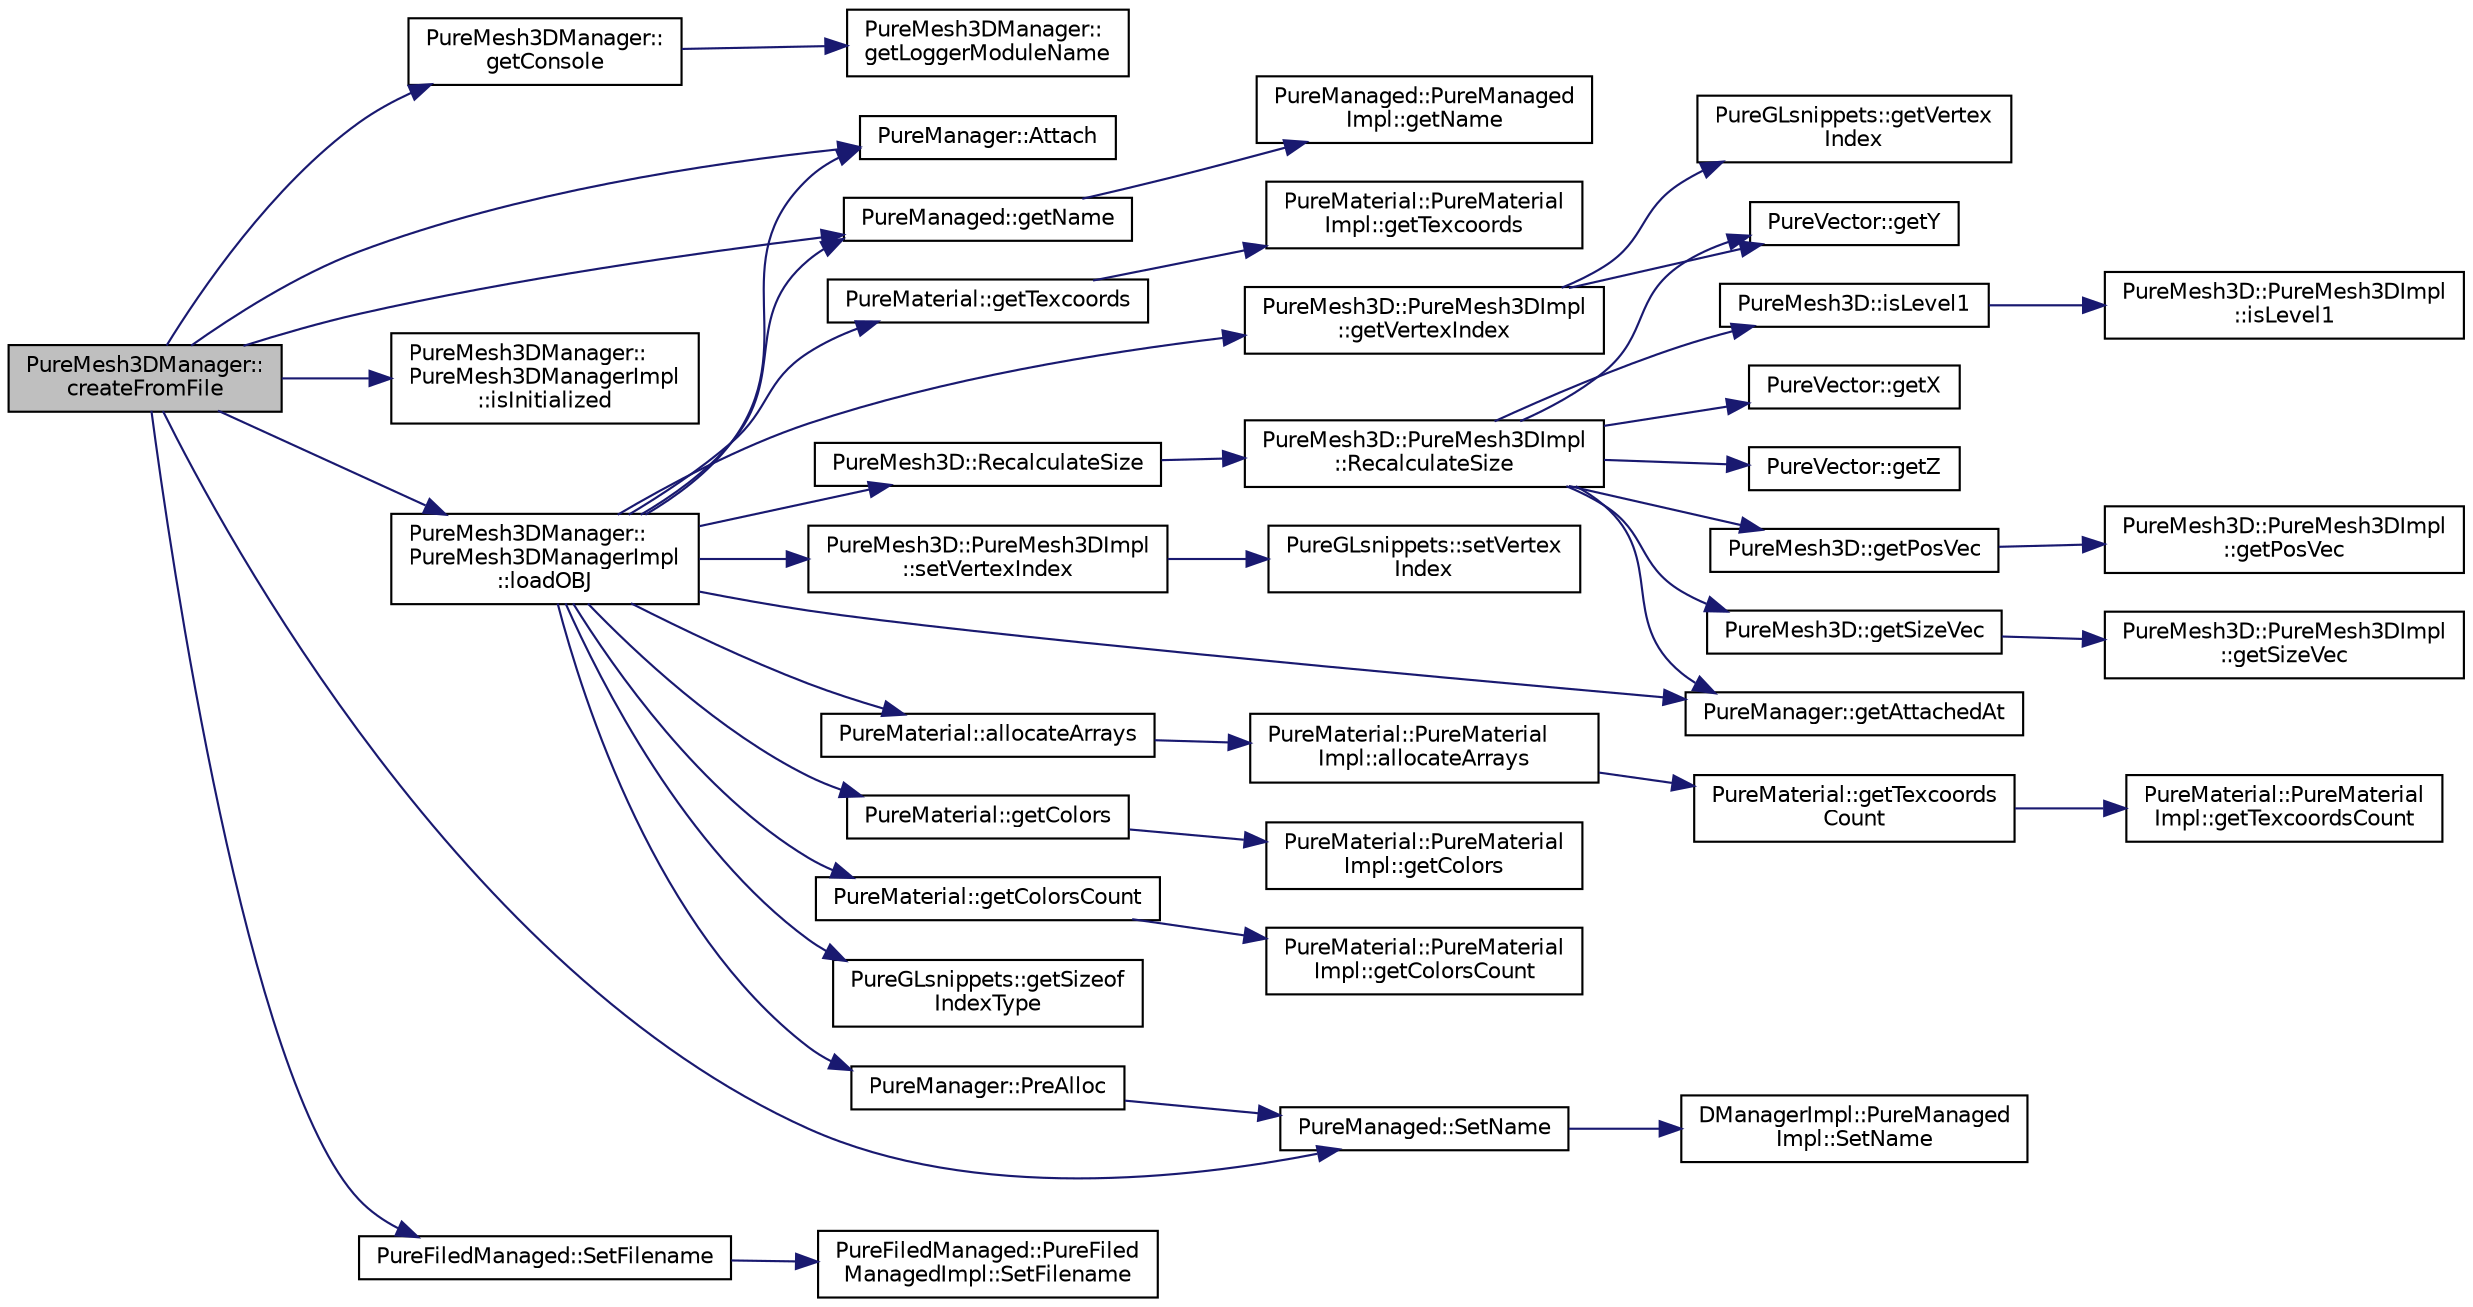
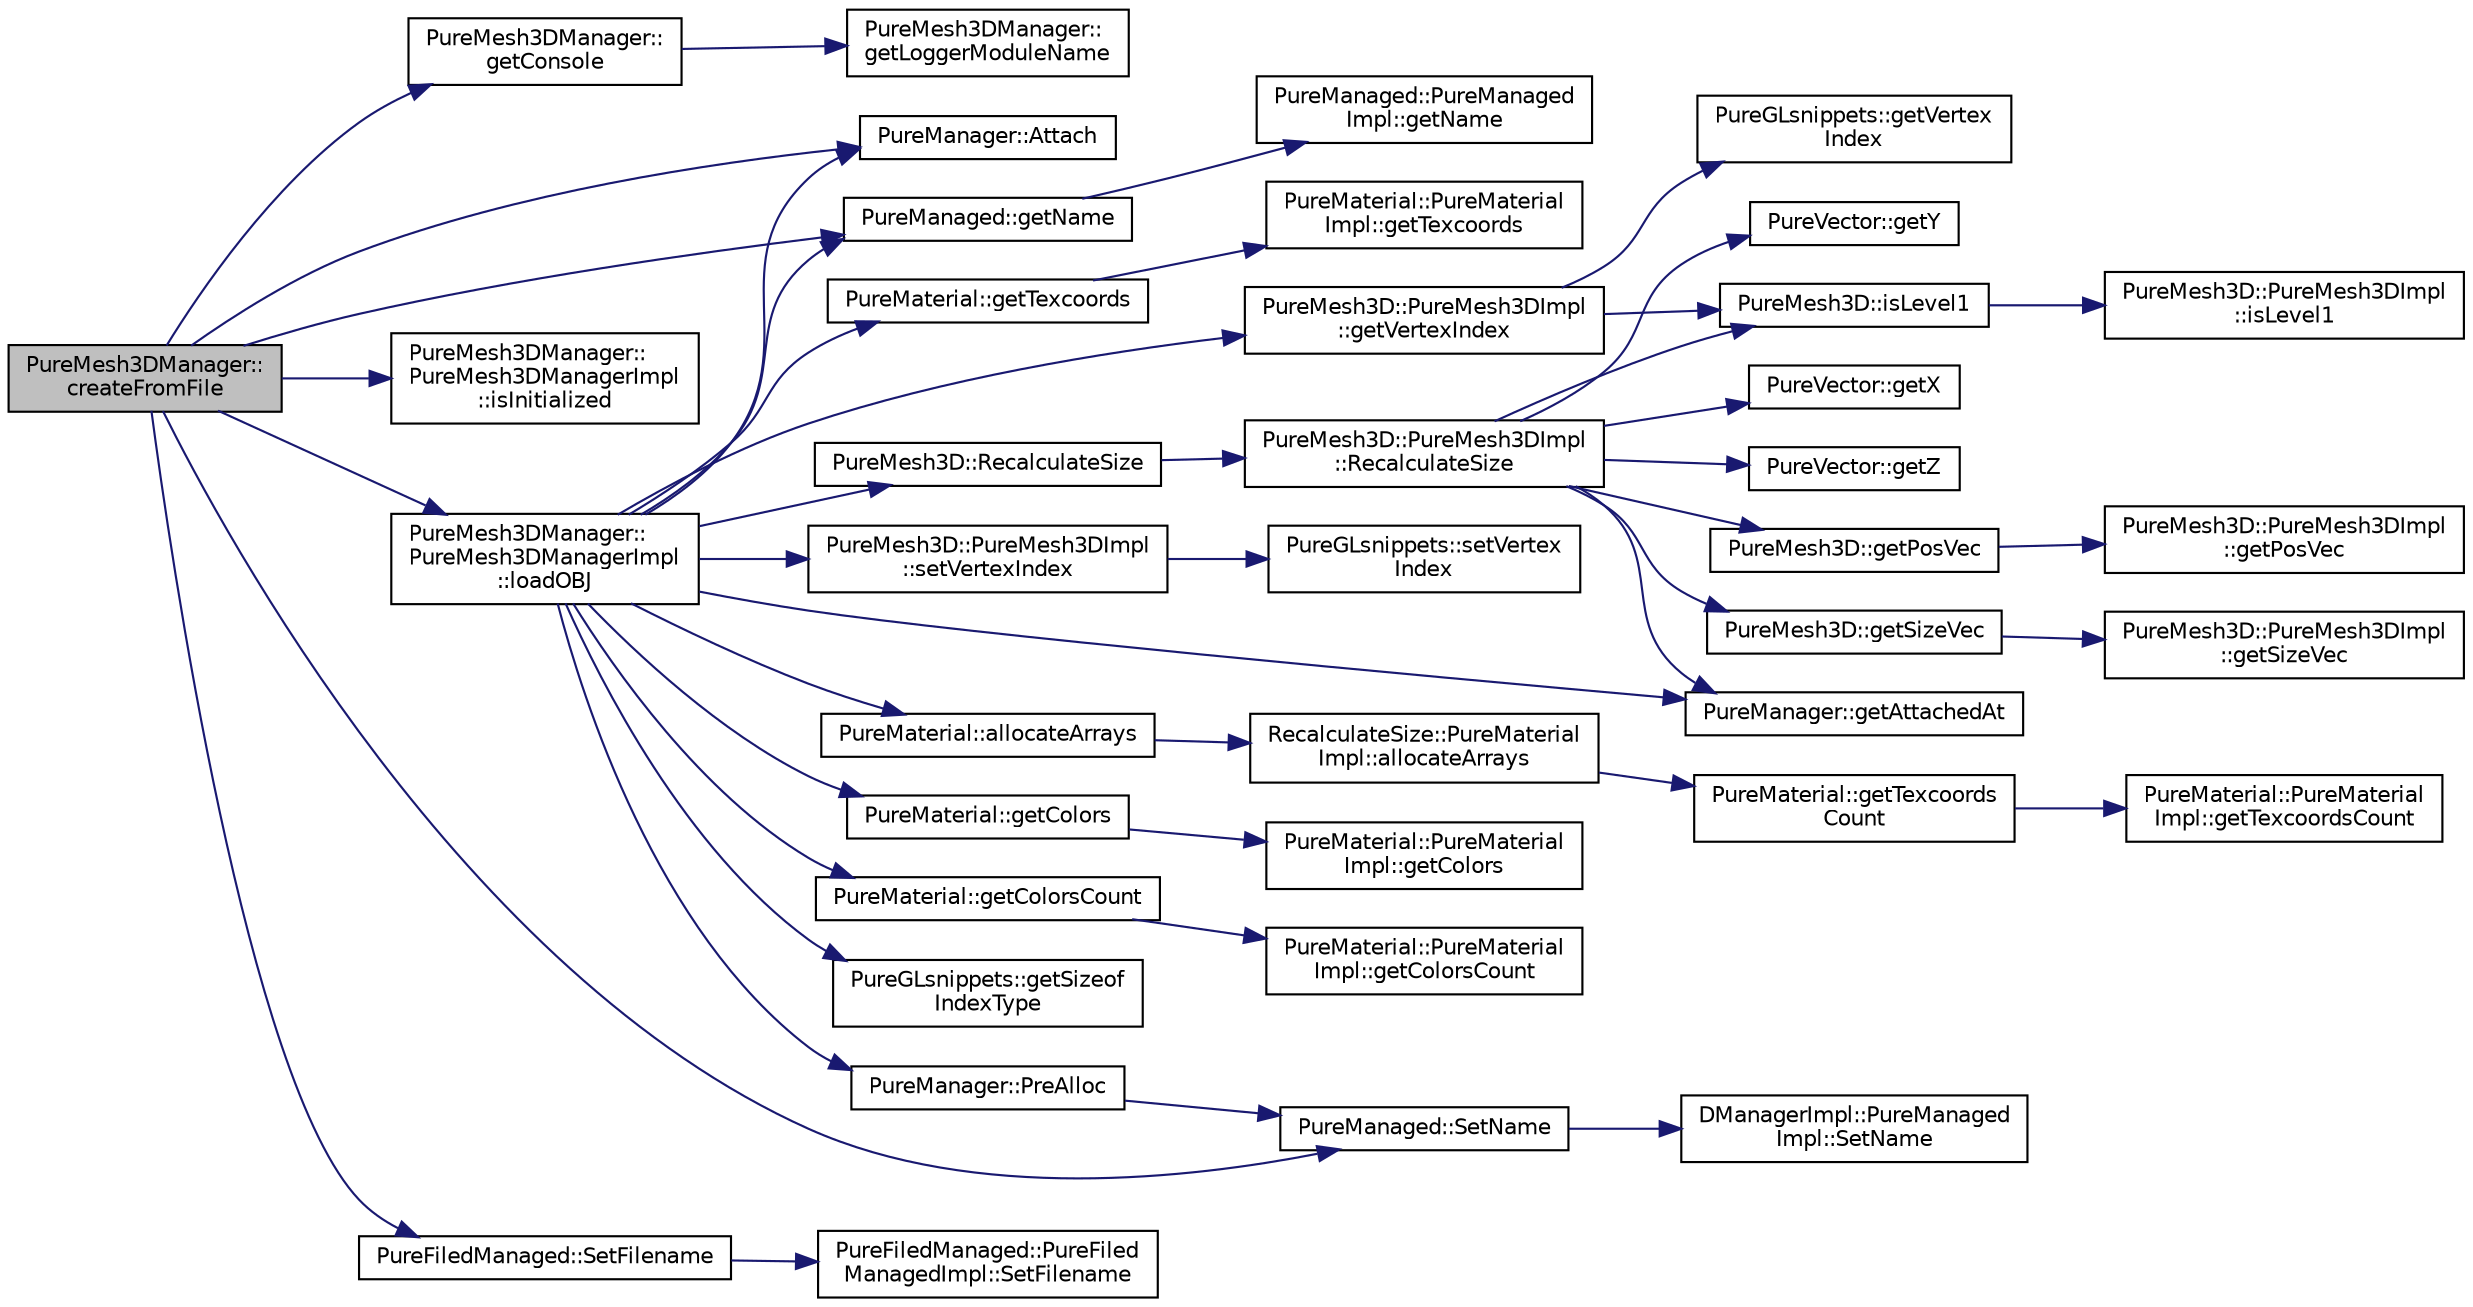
(1655, 268) -> (1658, 312)
(1424, 748) -> (1424, 748)
